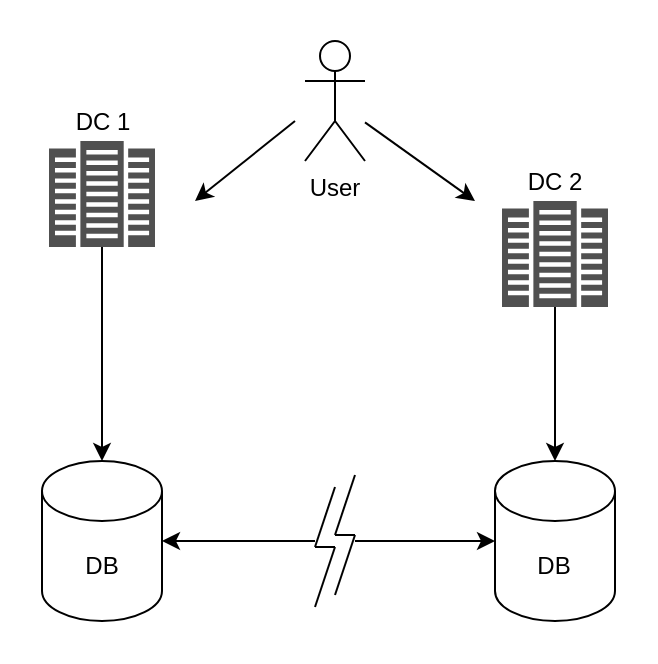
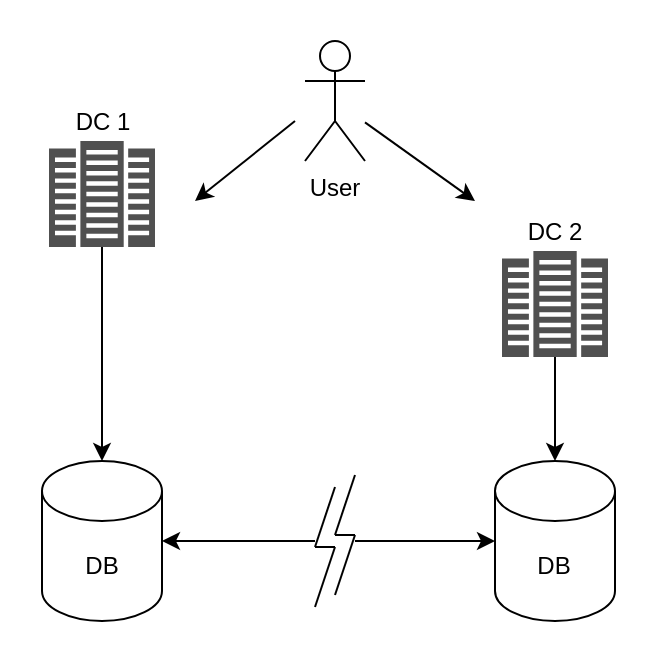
(555, 254) -> (555, 304)
